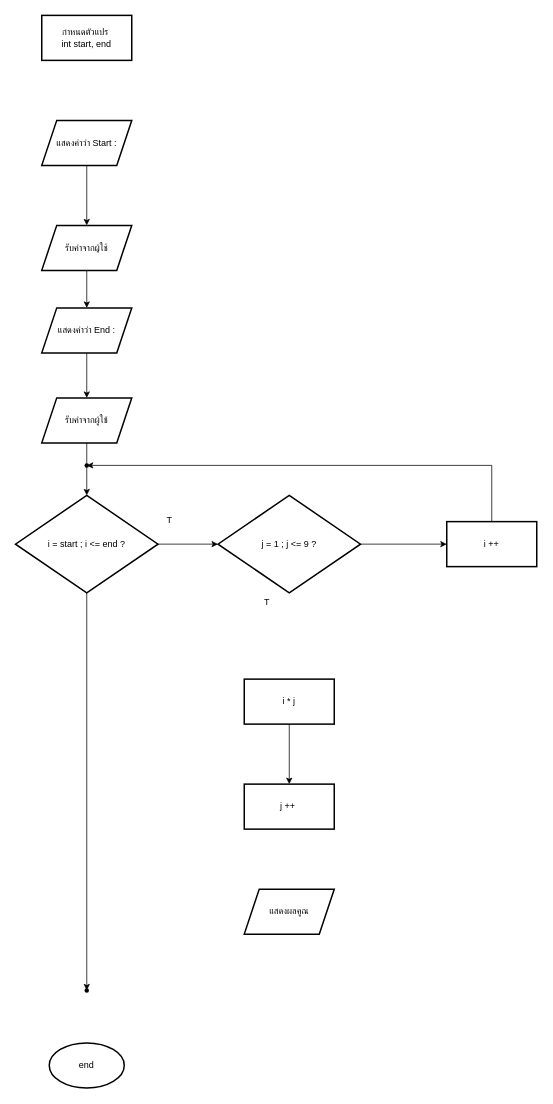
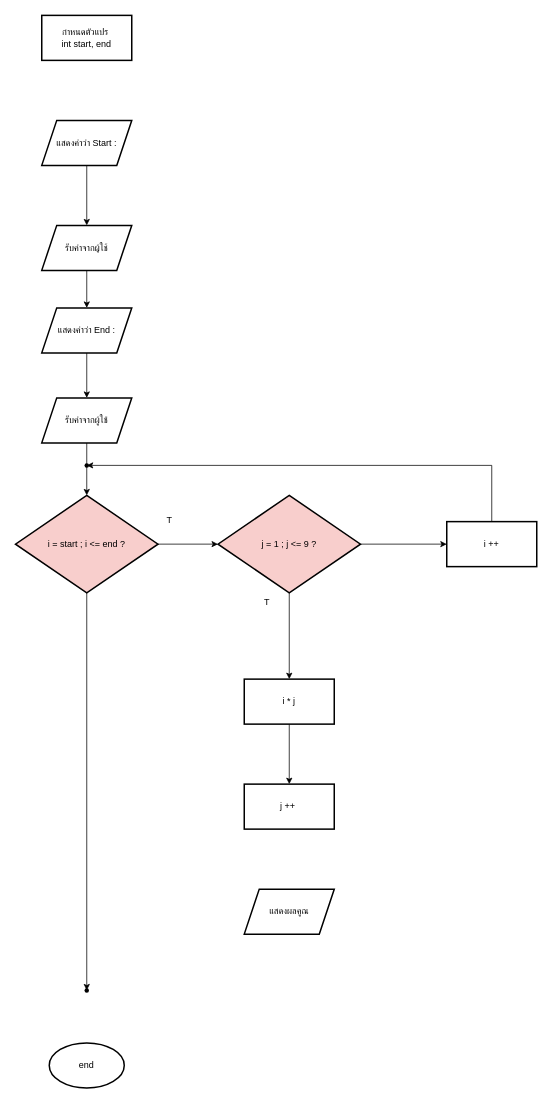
(87, 544) -> (87, 544)
(289, 544) -> (289, 544)
none -> (289, 633)
